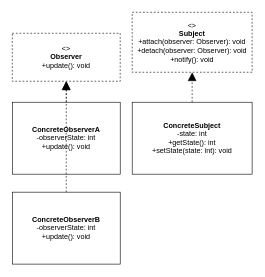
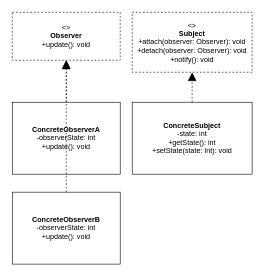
(66, 57) -> (66, 36)
